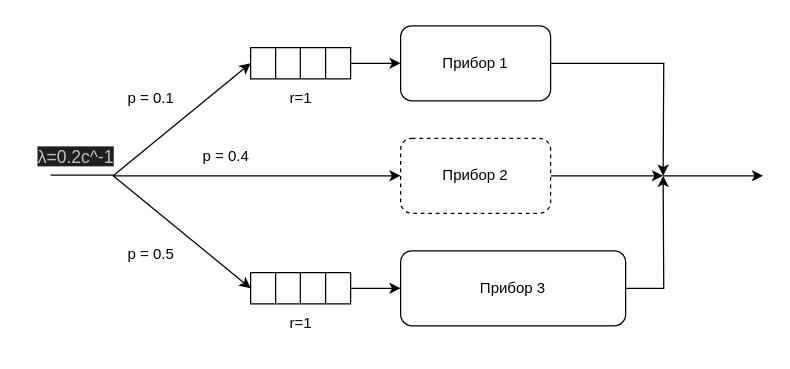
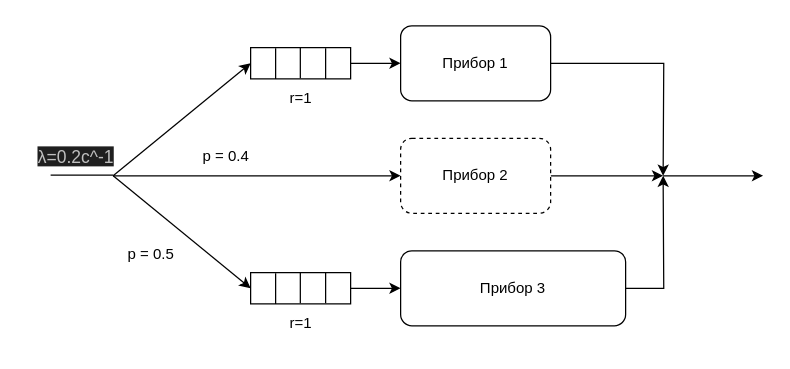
(151, 98) -> none
